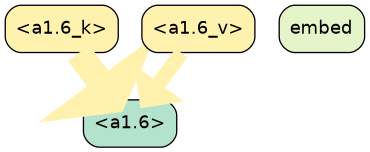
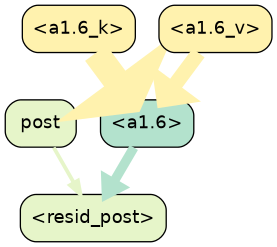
(322, 29) -> (41, 124)
none -> (93, 218)
